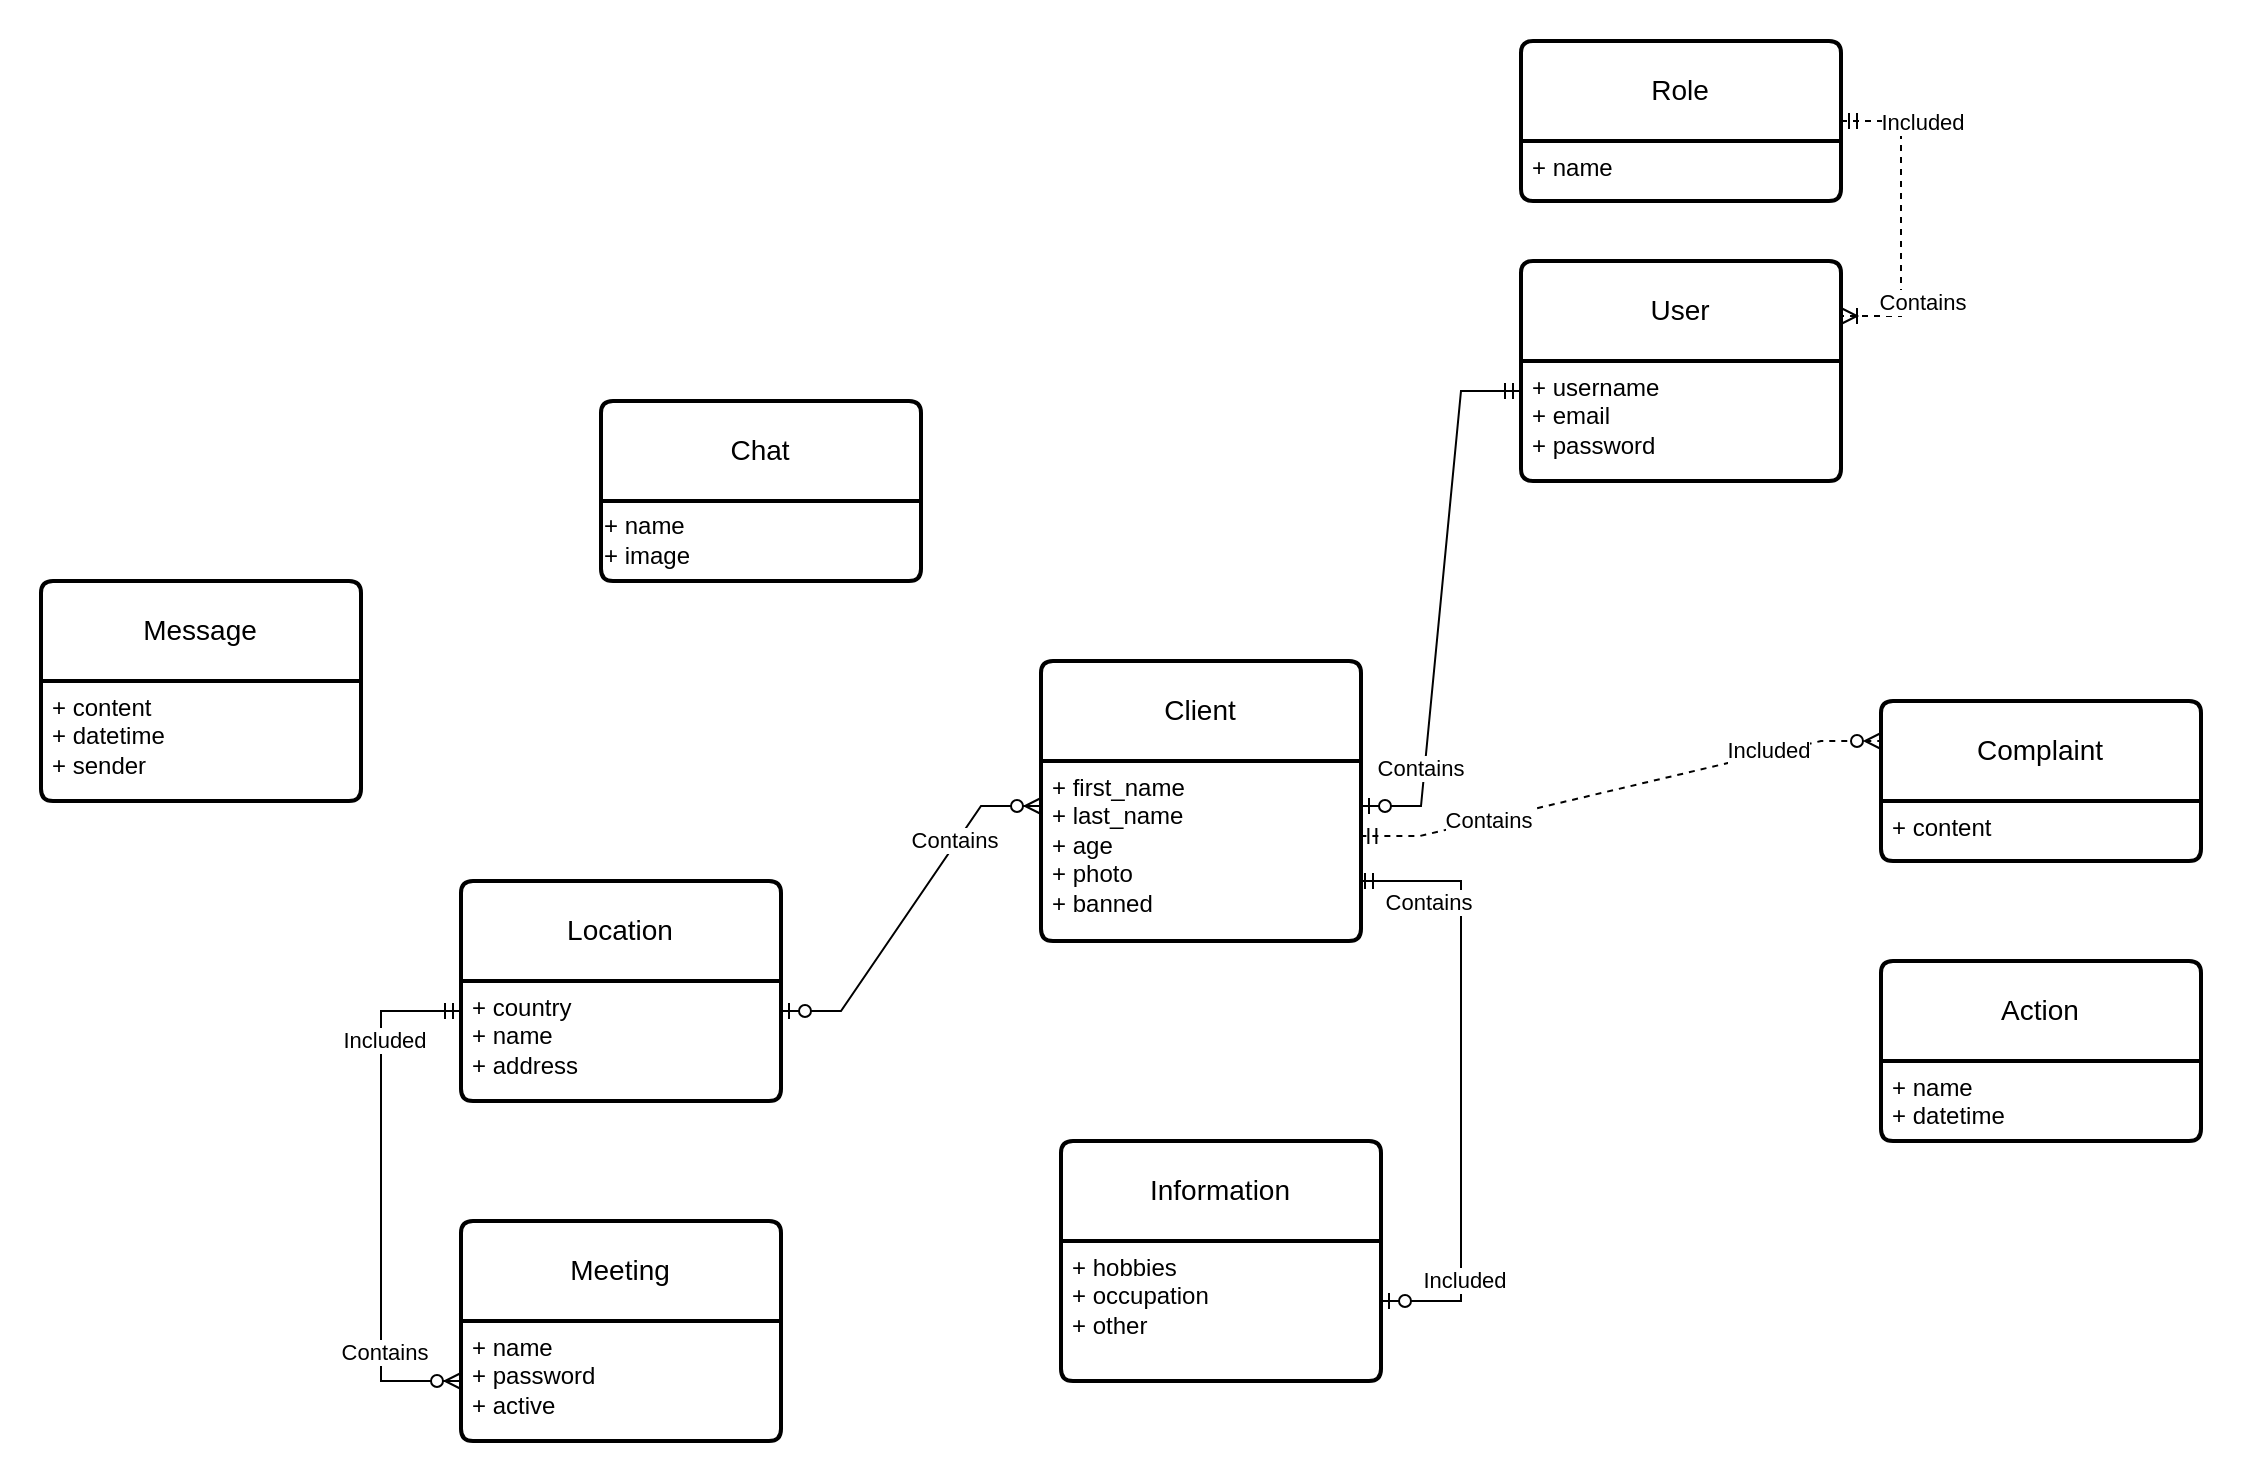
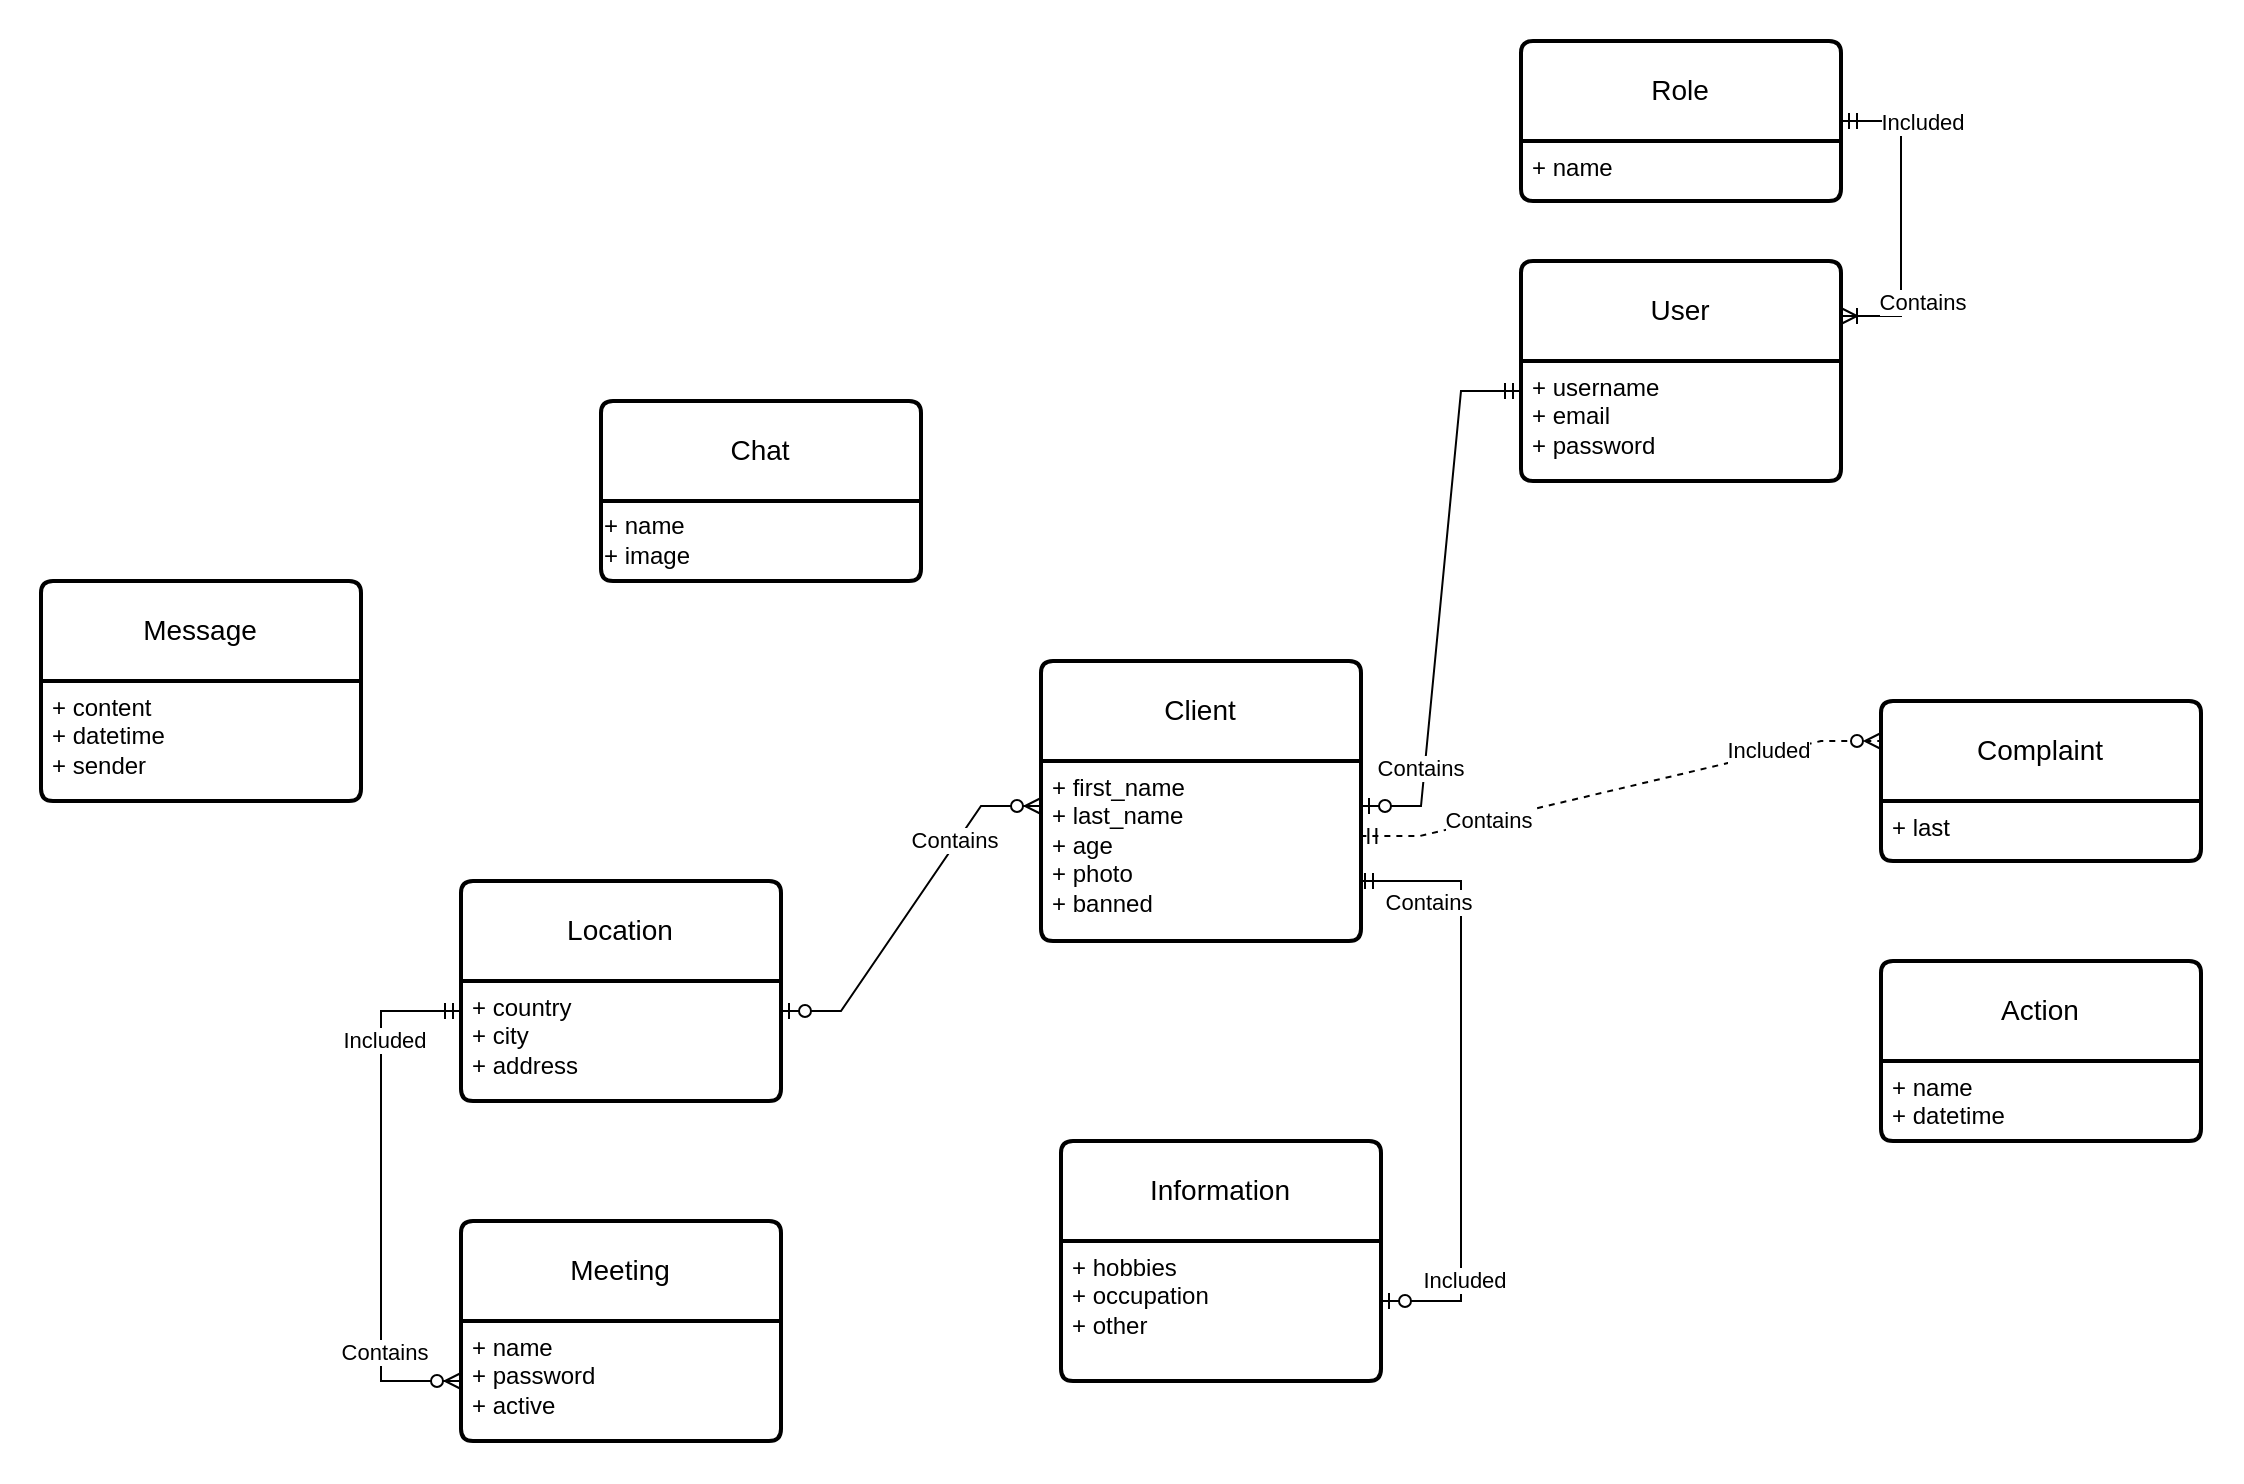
(1901, 213) -> (1901, 213)
(1950, 829) -> (1927, 829)
(530, 1038) -> (530, 1038)
